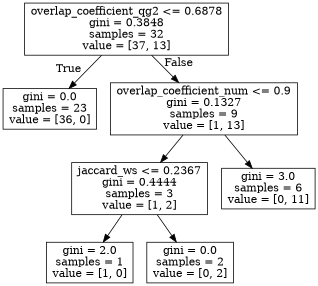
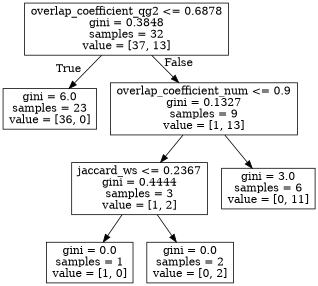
(50, 109) -> (50, 109)
(90, 263) -> (90, 263)
